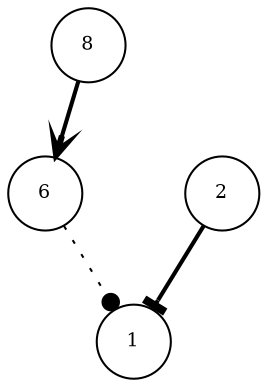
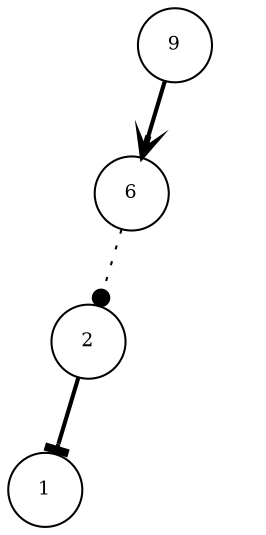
(89, 45) -> (175, 45)
(85, 260) -> (112, 260)
